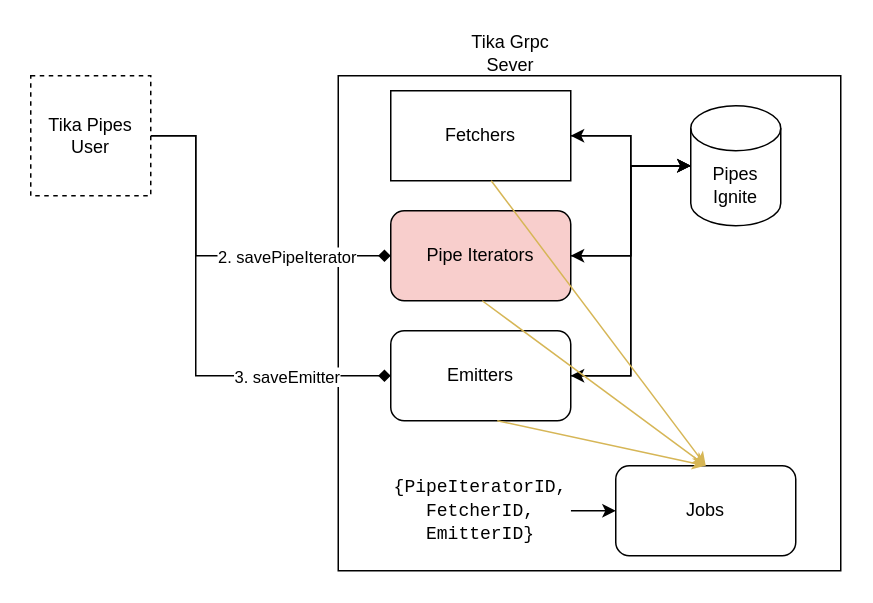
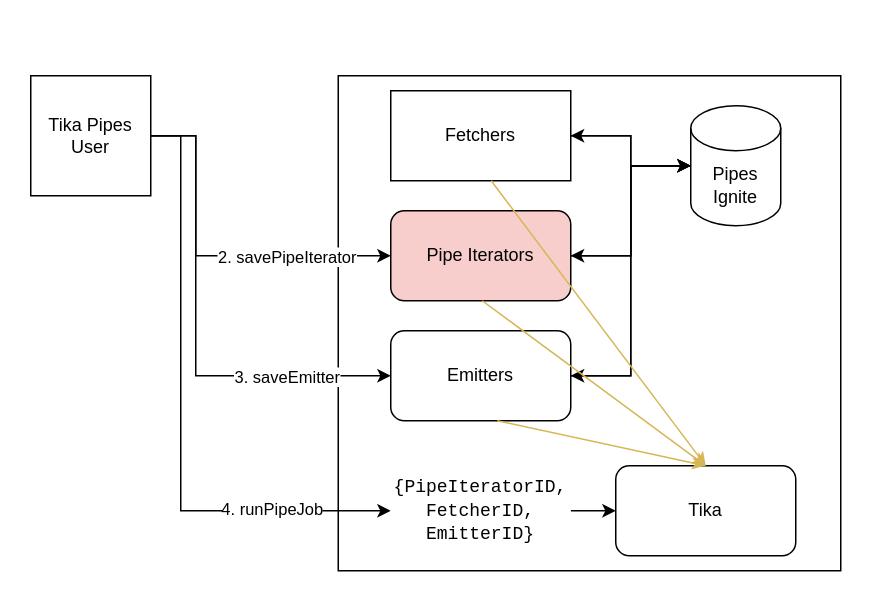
(511, 53) -> none
(91, 136) -> (91, 136)
(378, 256) -> (379, 256)
(378, 376) -> (379, 376)
none -> (181, 424)
(706, 511) -> (706, 511)
